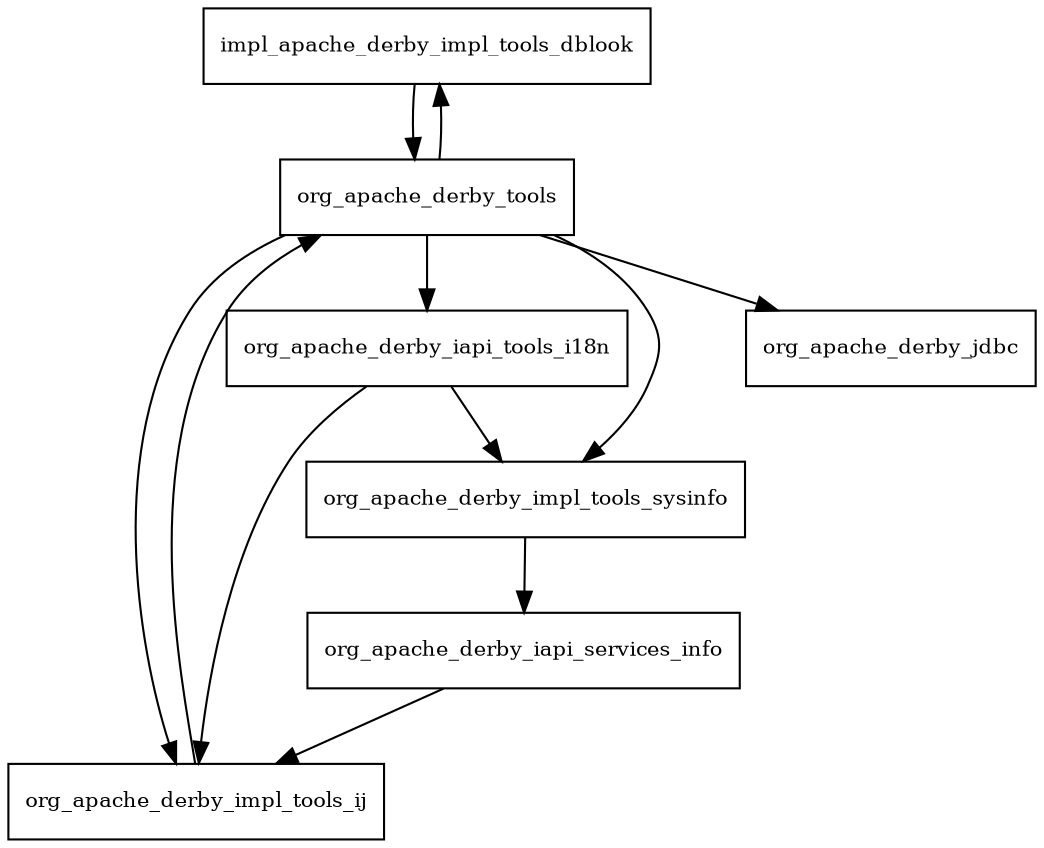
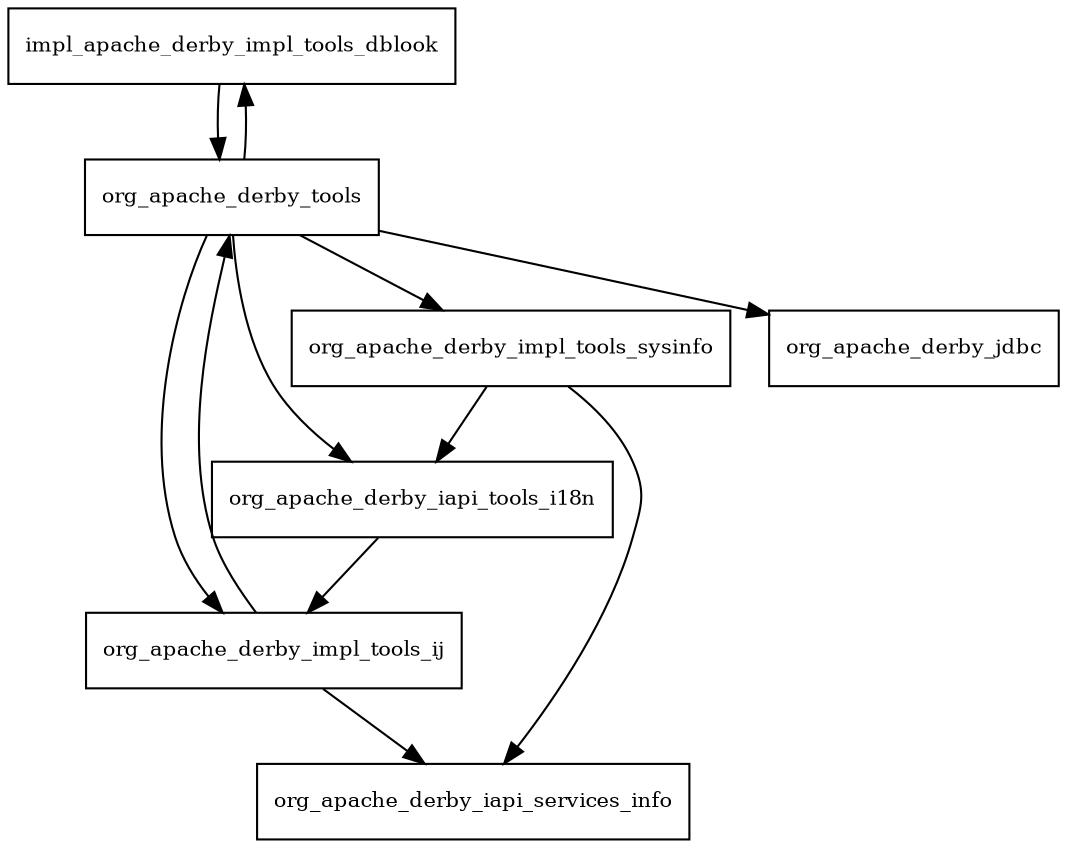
(471, 415) -> (467, 415)
(370, 722) -> (365, 720)
